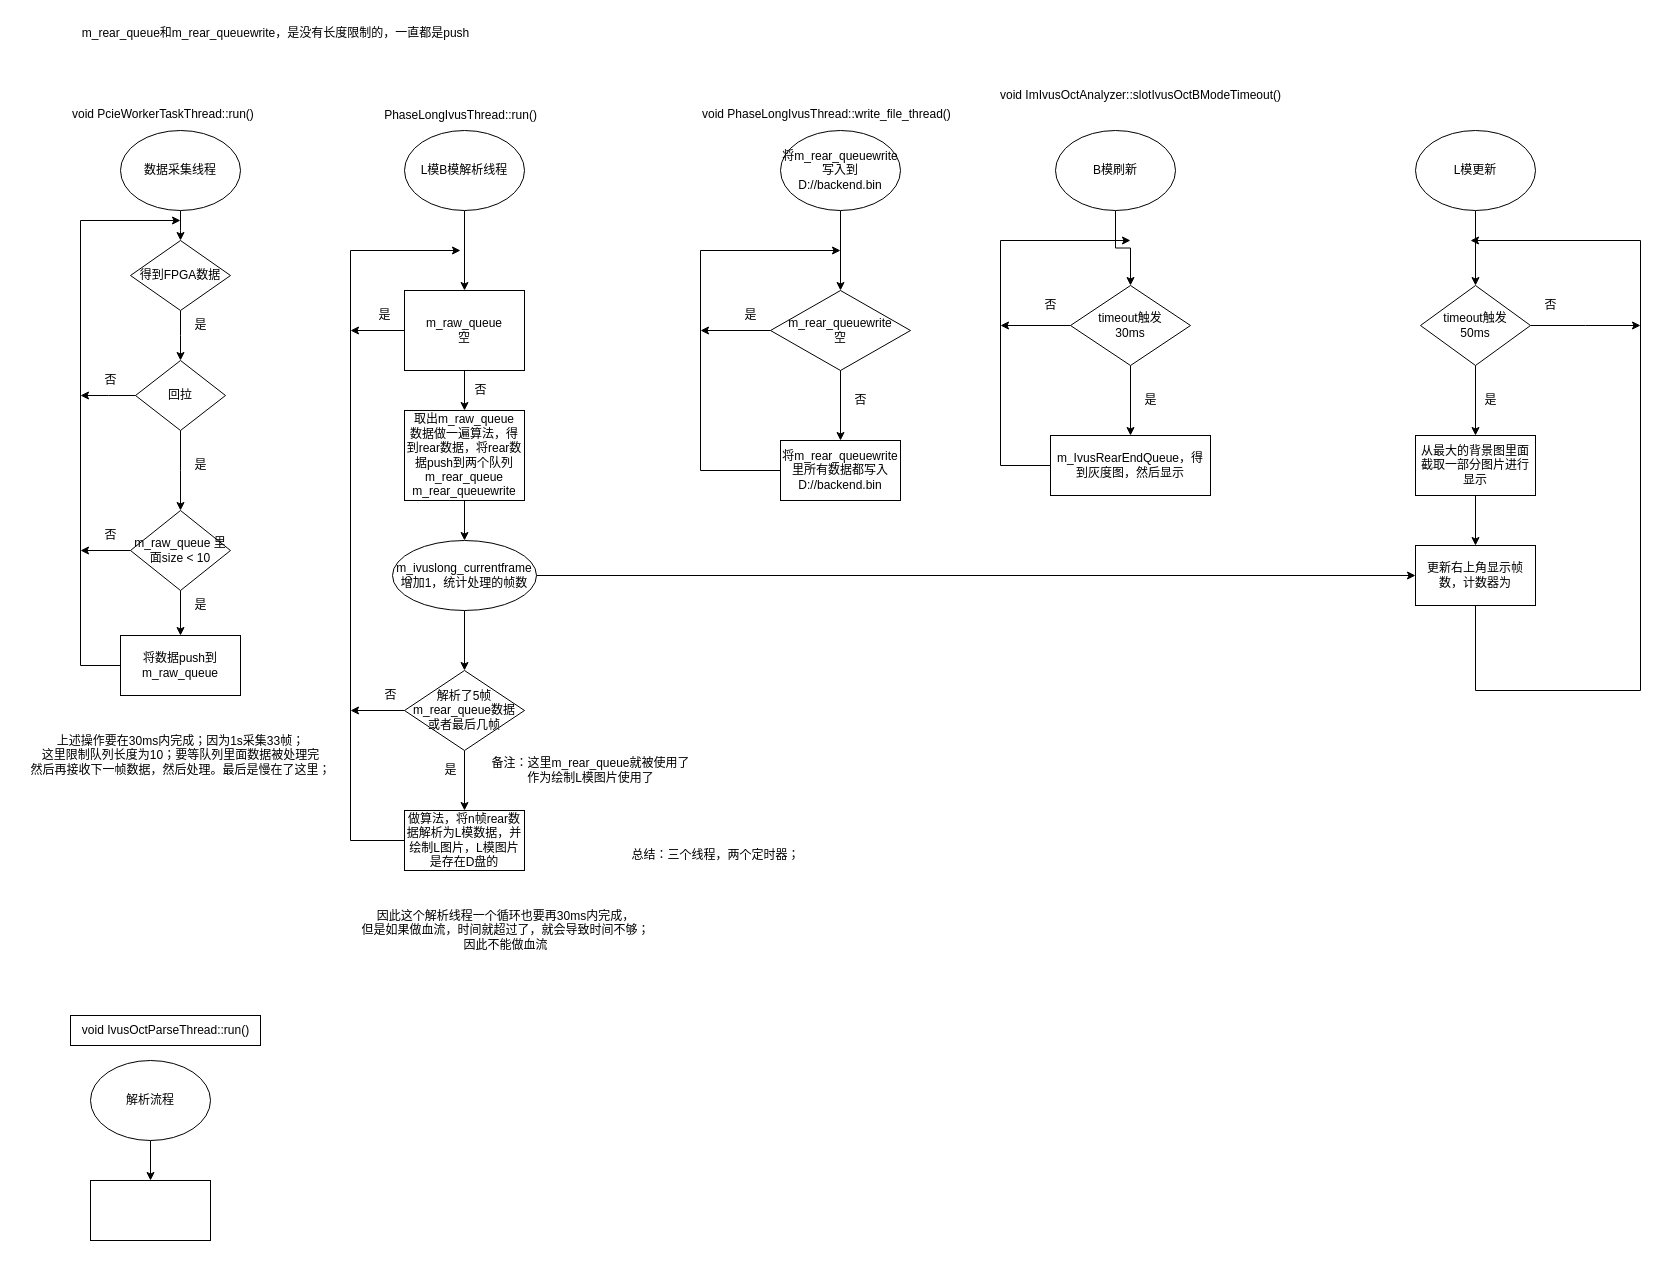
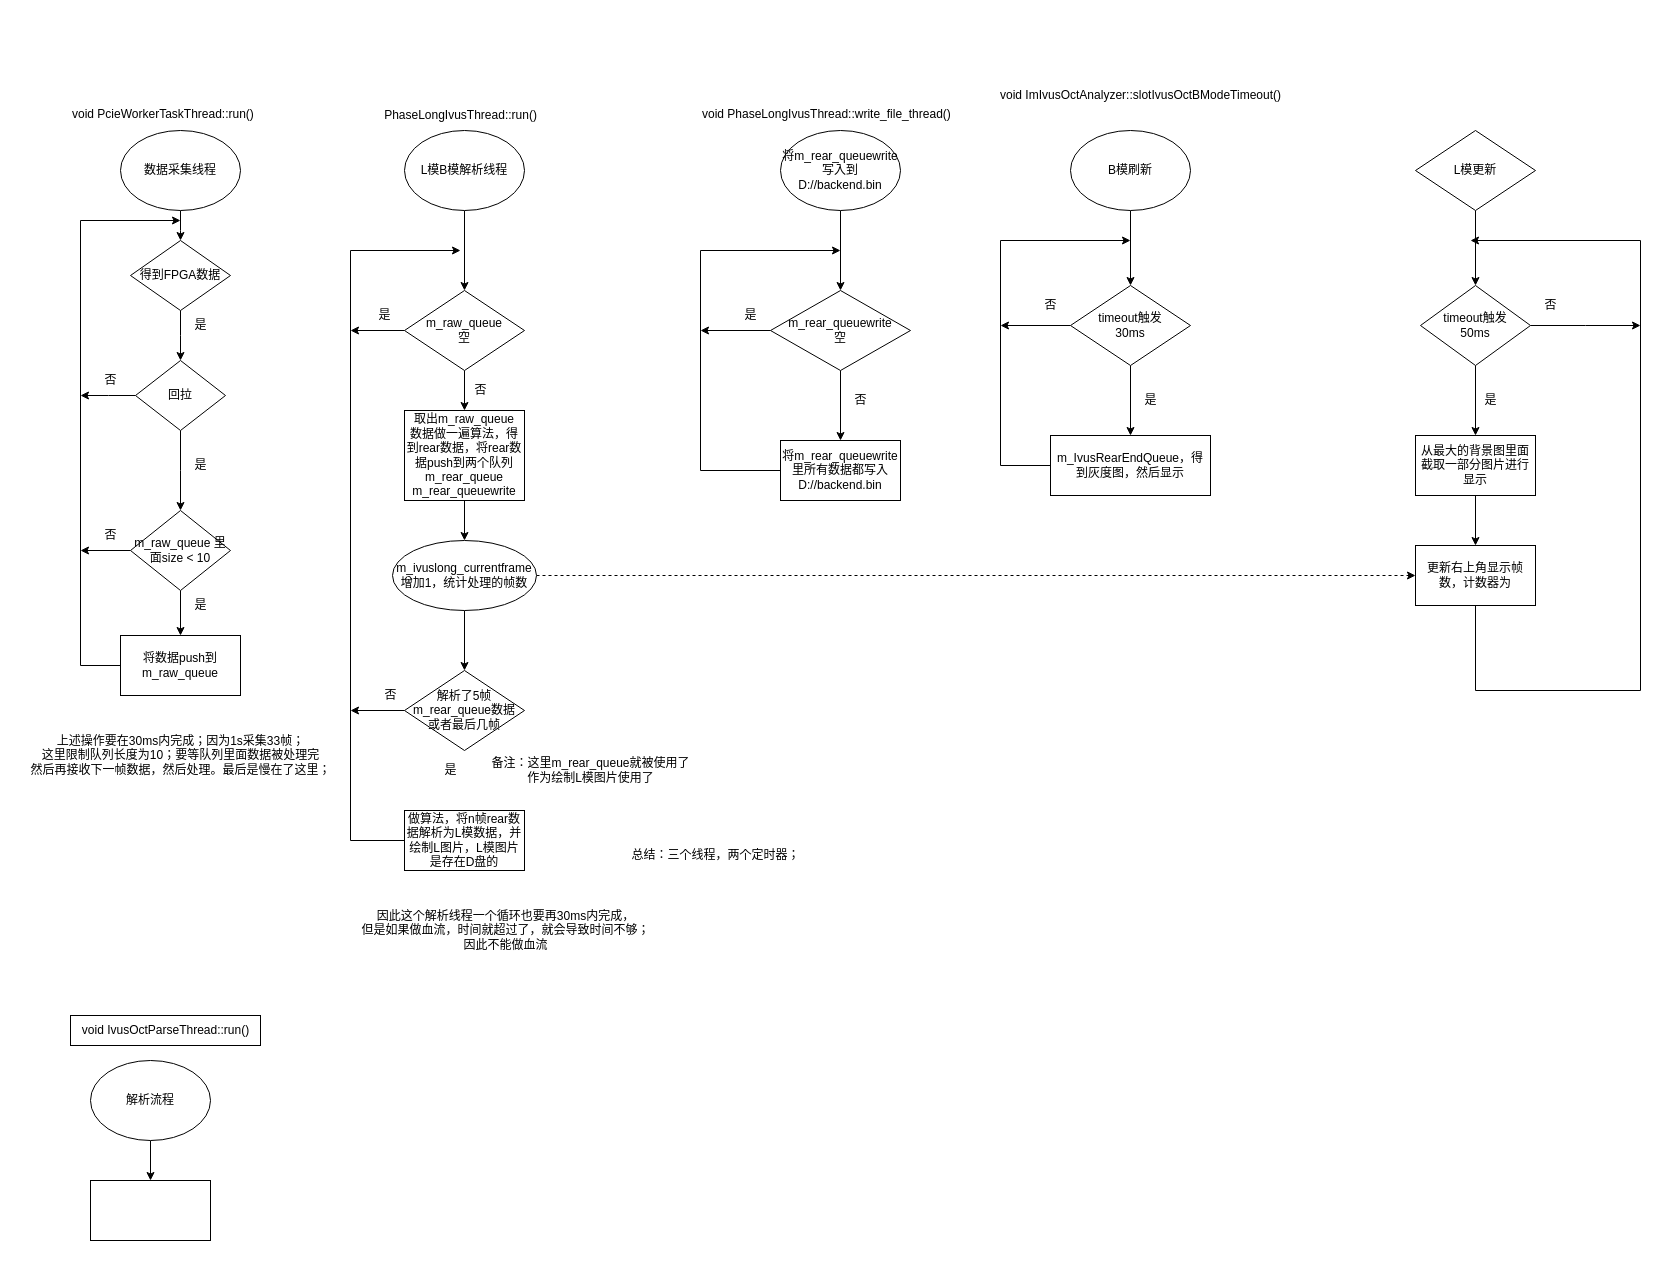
(276, 41) -> none
(1116, 171) -> (1131, 171)
(1476, 171) -> (1476, 171)
(465, 331) -> (465, 331)
(973, 576) -> (973, 576)
(465, 777) -> none
